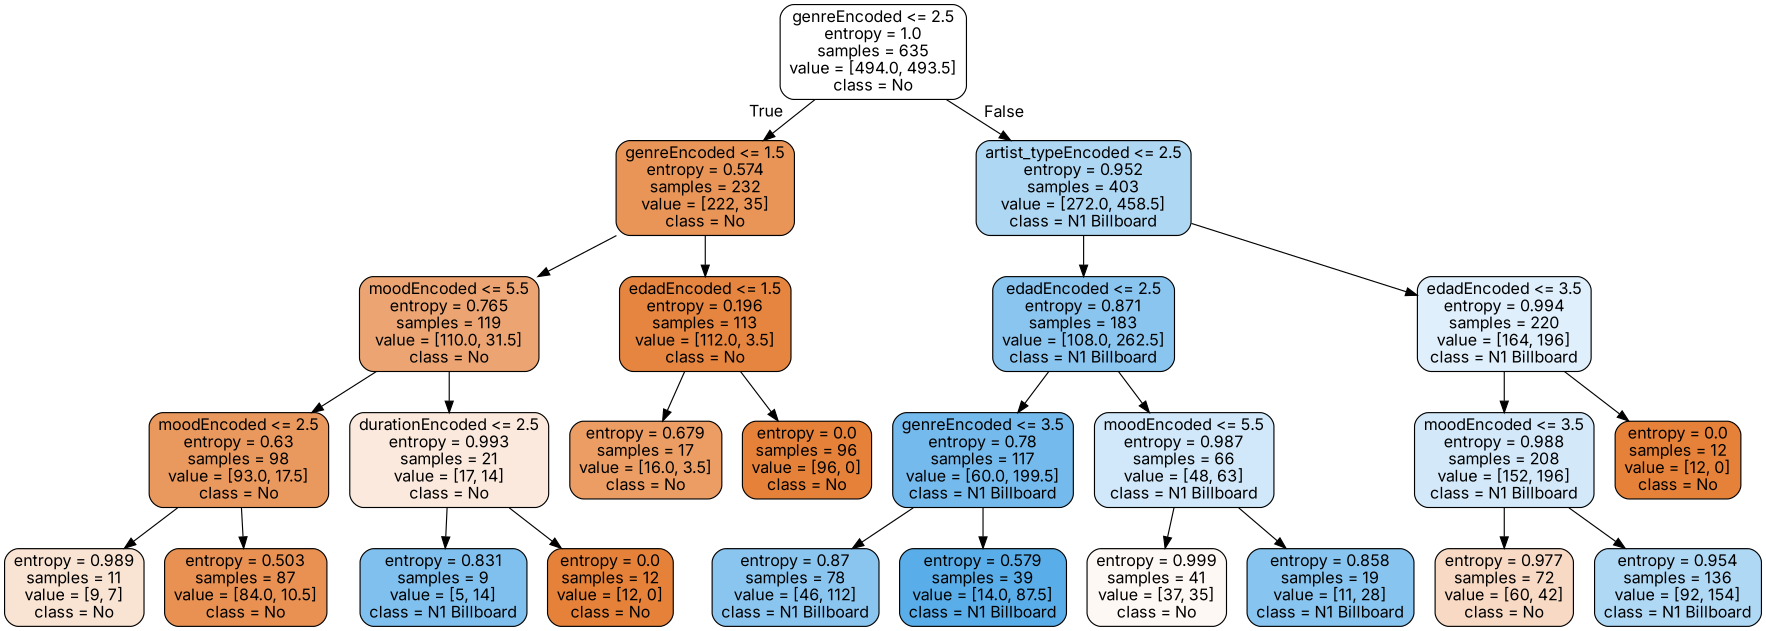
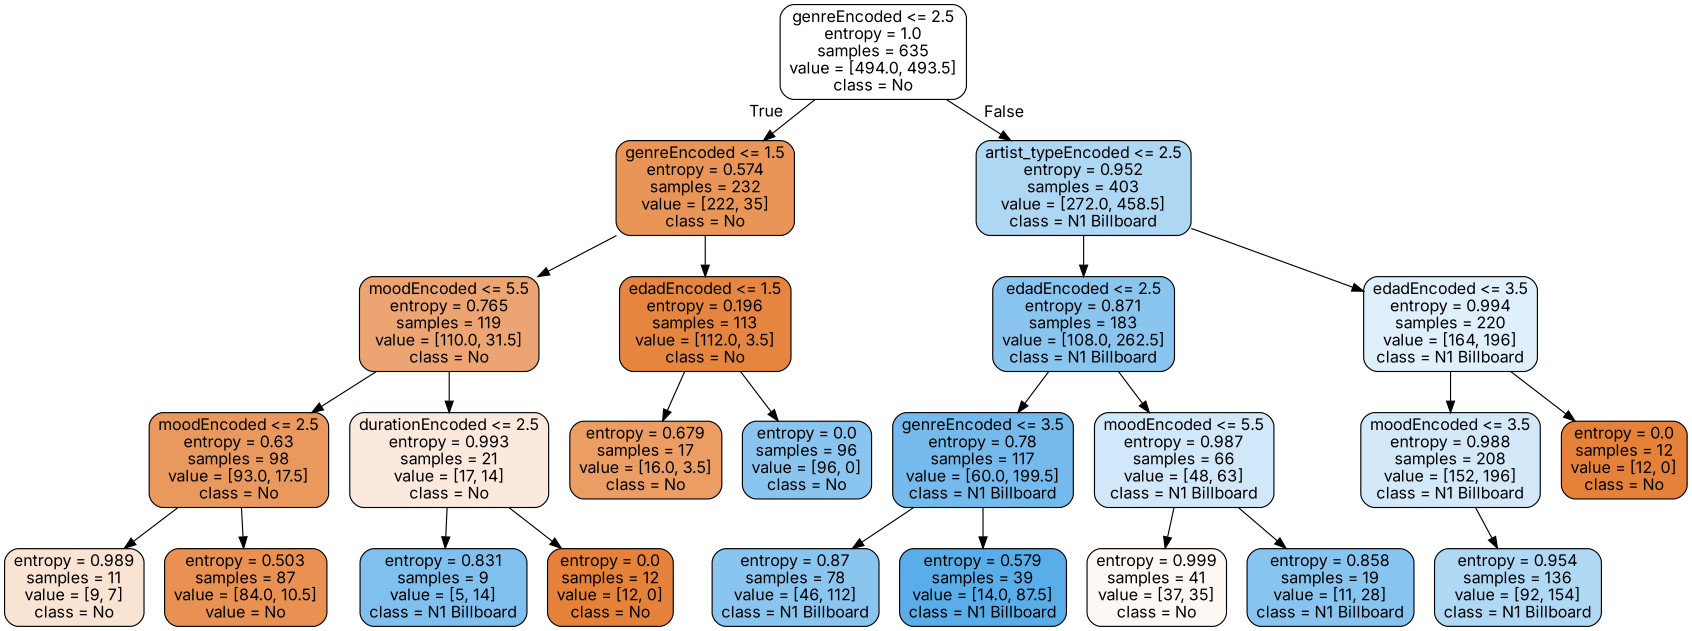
(807, 460) -> (807, 460)
(246, 588) -> (246, 588)
(1504, 588) -> none
